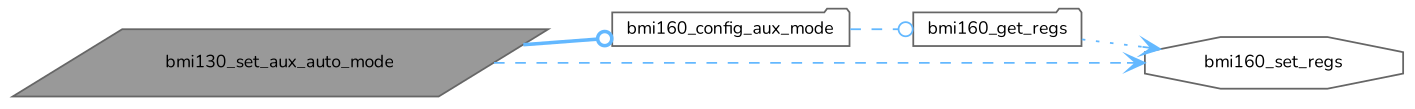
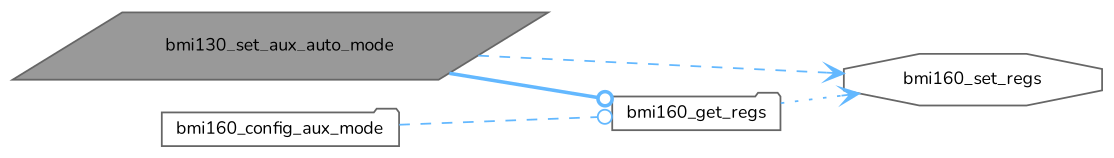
(560, 42) -> (524, 85)
